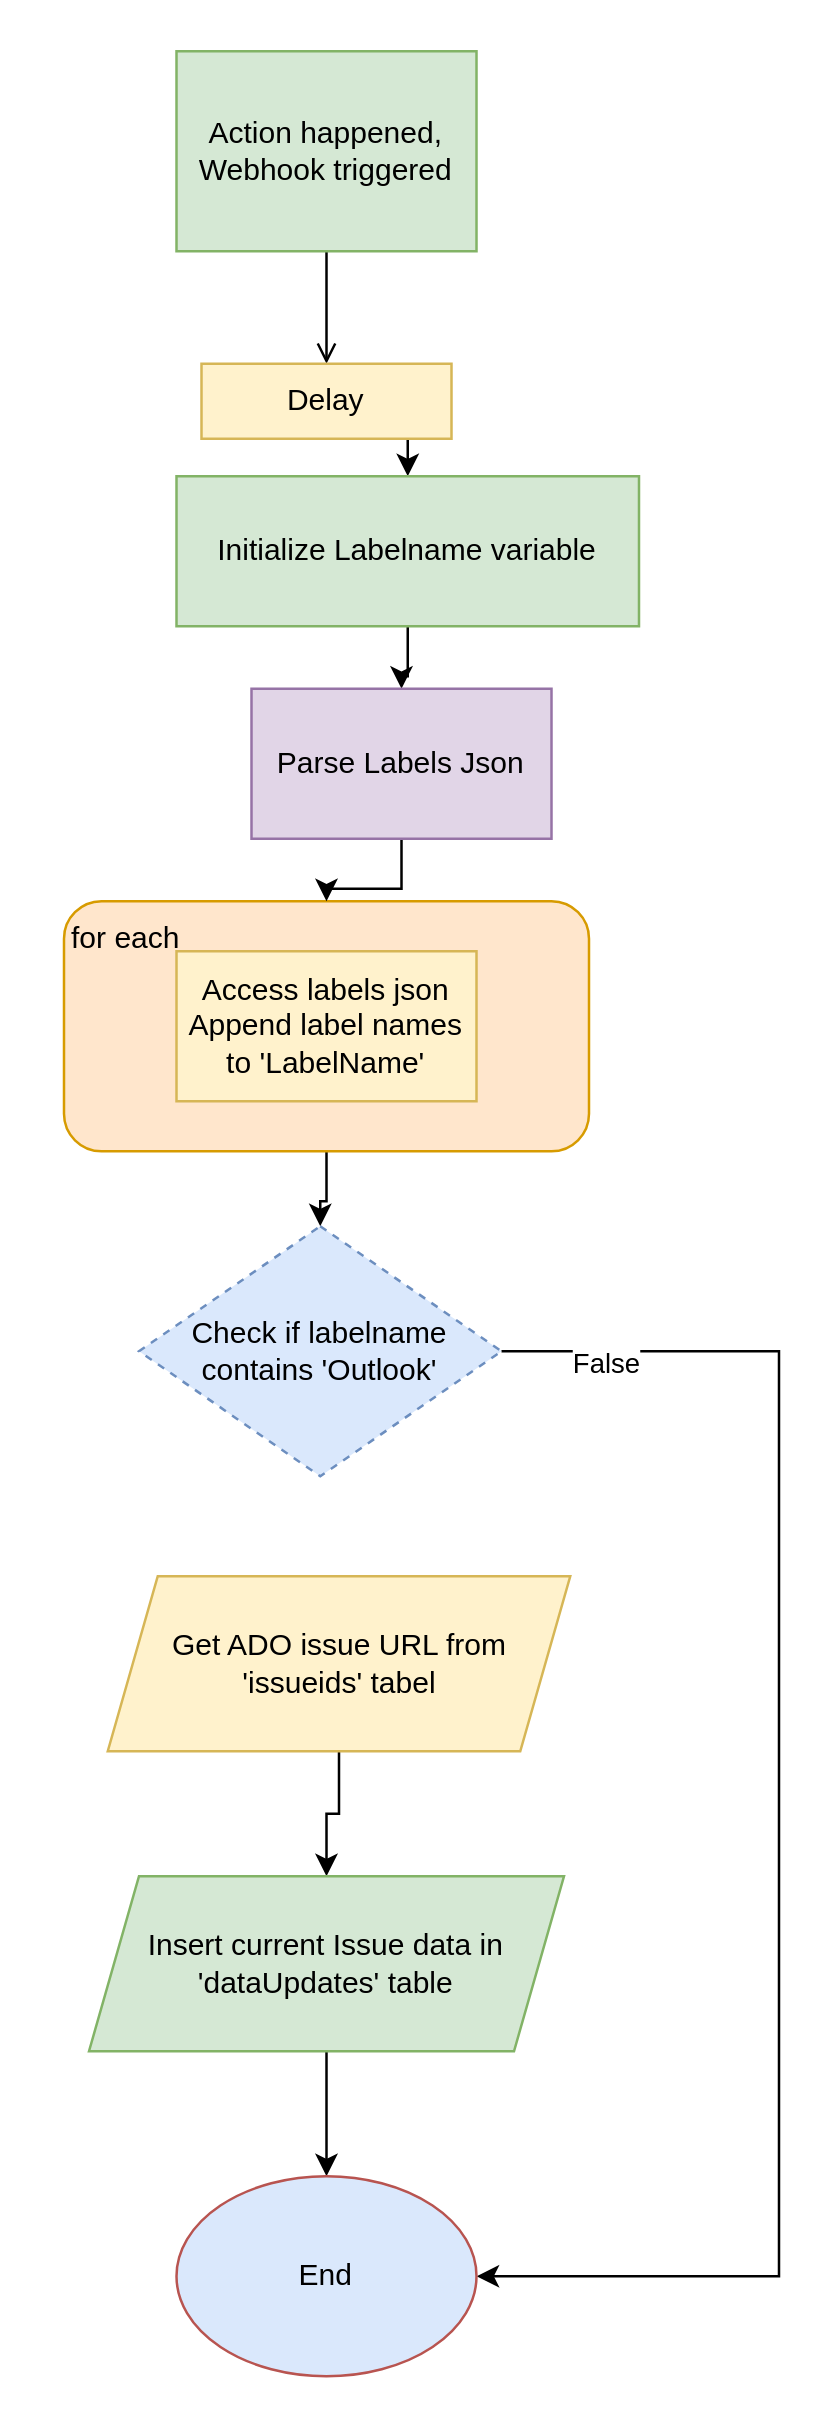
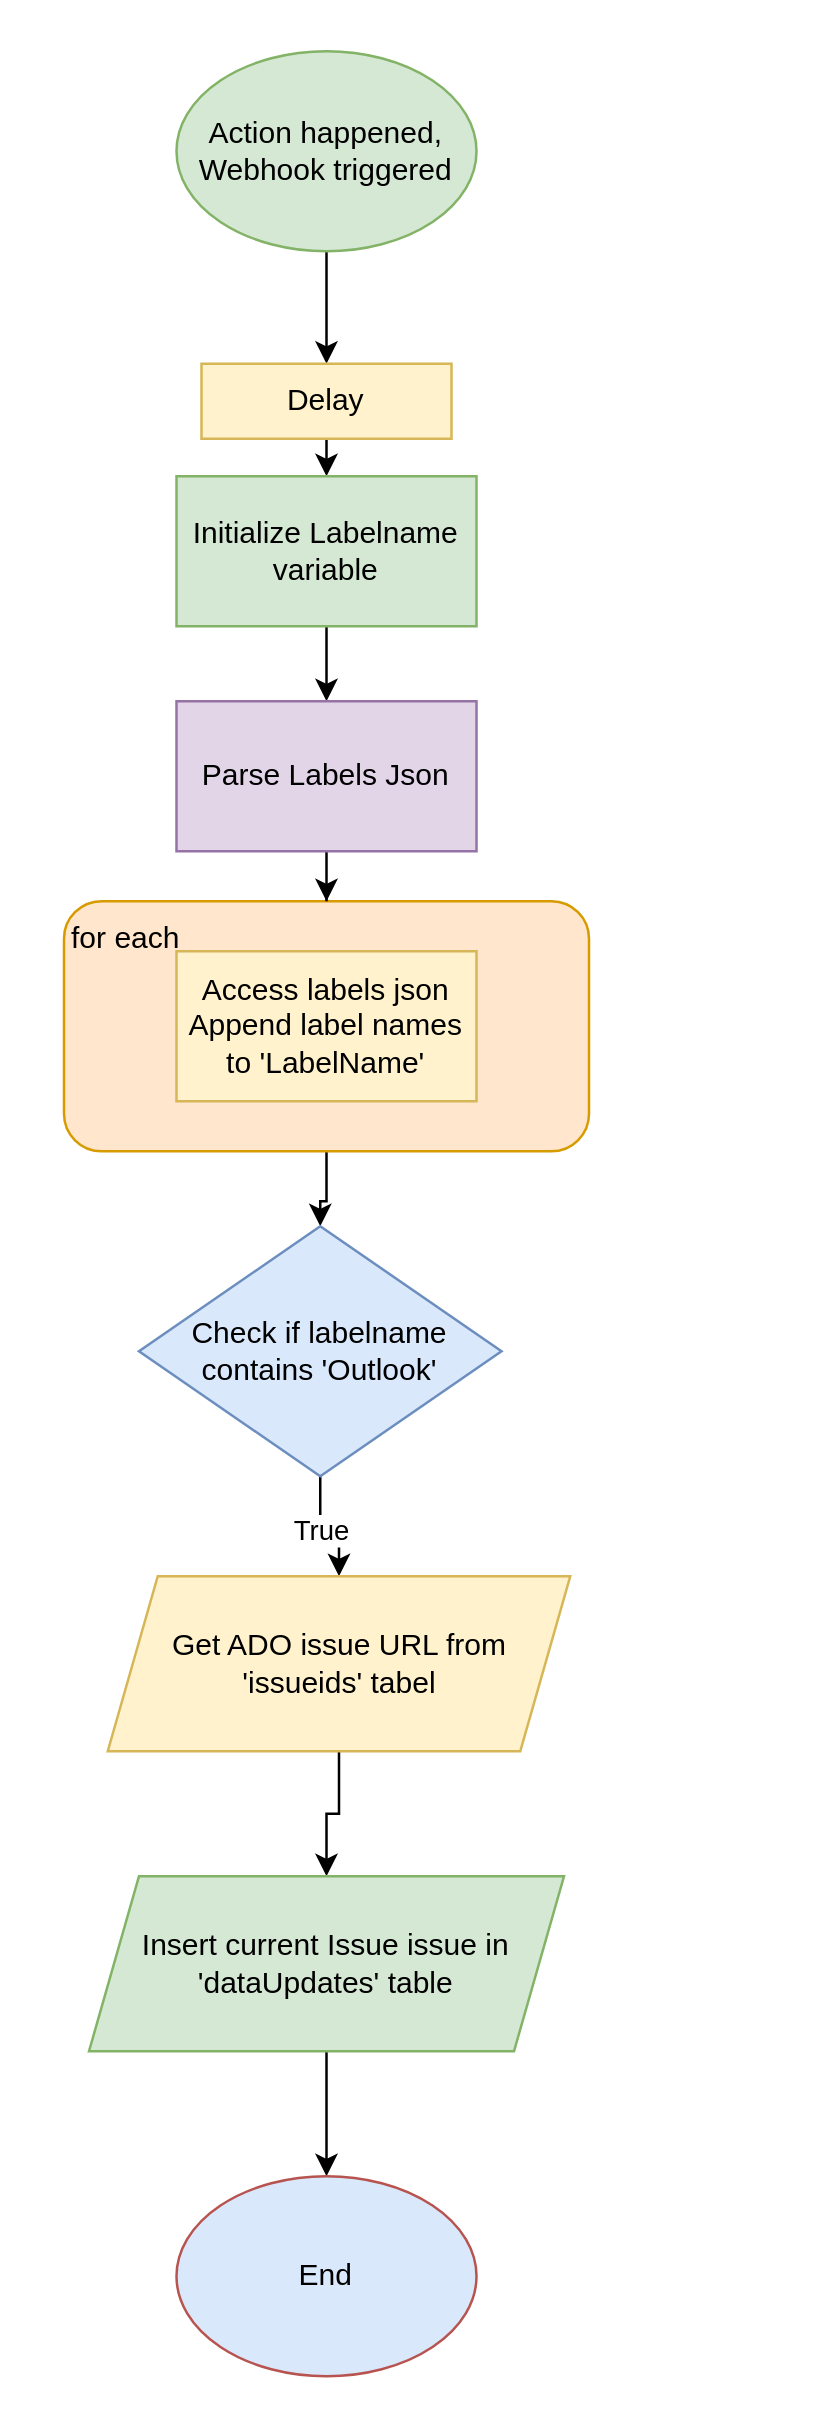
(326, 151) -> (326, 151)
(326, 349) -> (326, 345)
(408, 551) -> (326, 551)
(401, 764) -> (326, 776)
(320, 1351) -> (320, 1351)
none -> (321, 1526)
(779, 1886) -> none
(326, 1964) -> (326, 1964)
